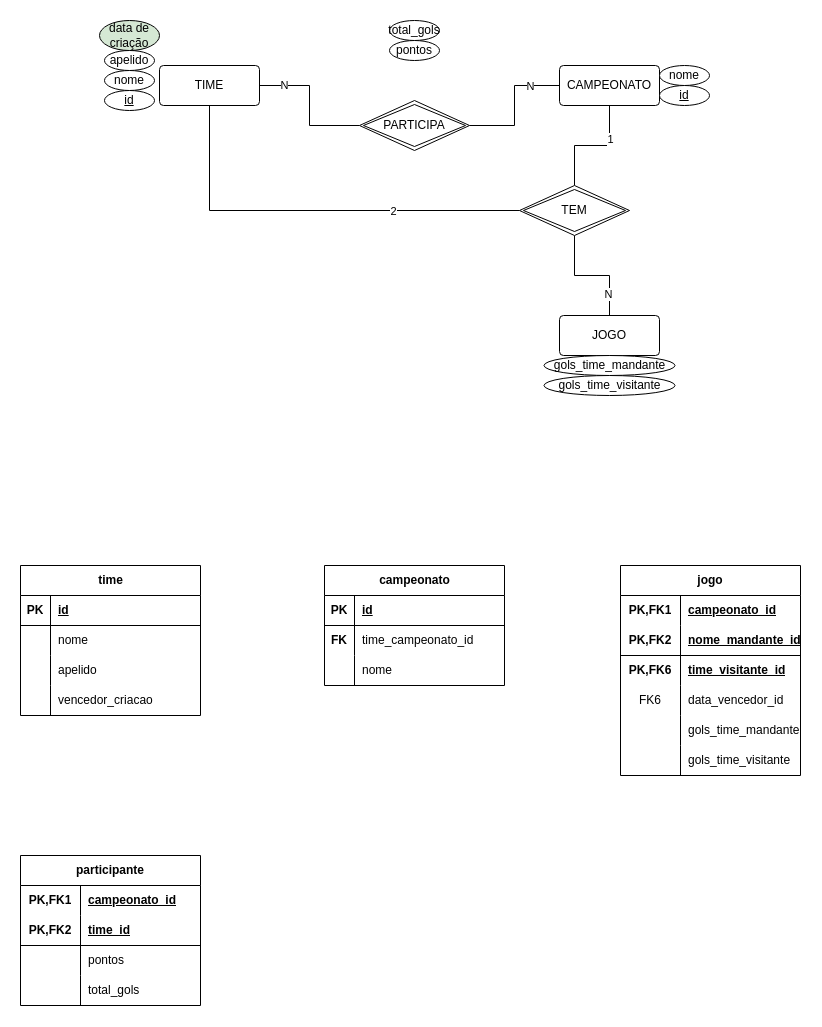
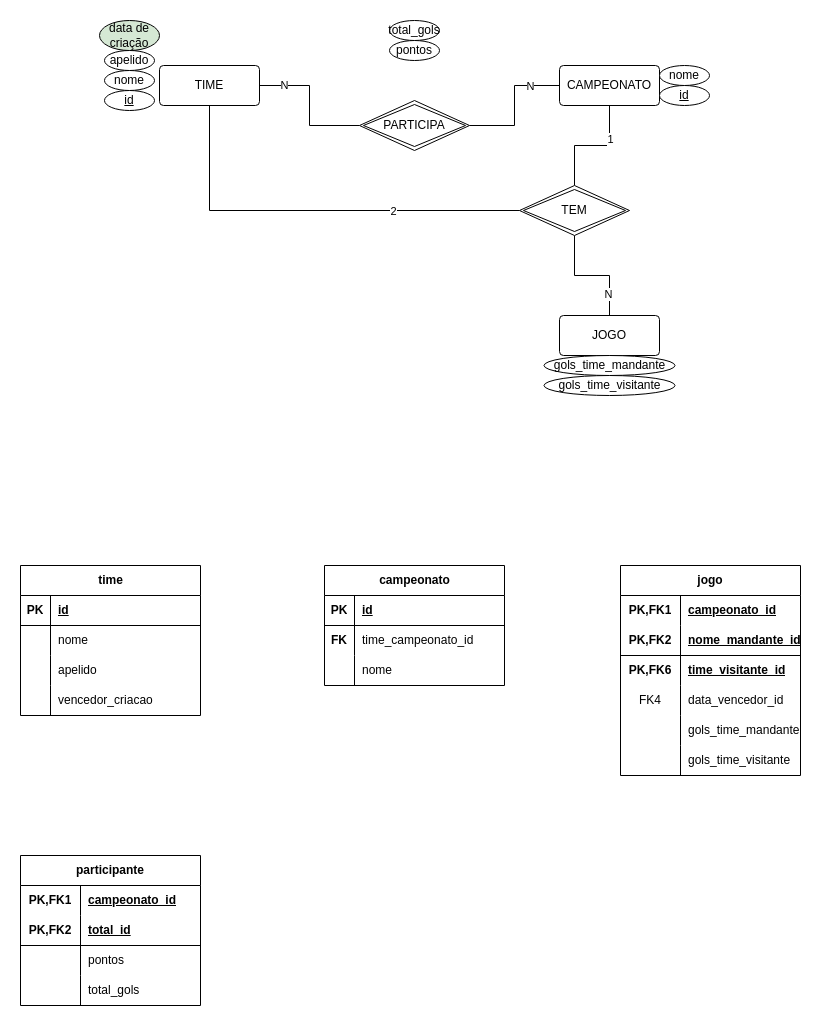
(651, 701) -> (651, 701)
(109, 931) -> (112, 931)
